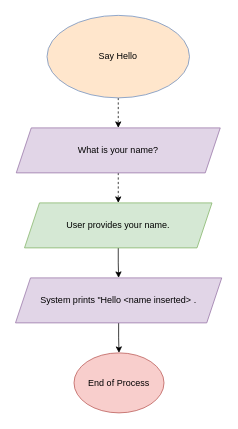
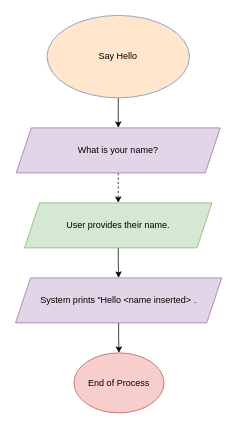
(118, 109) -> (118, 109)
(118, 225) -> (118, 225)
